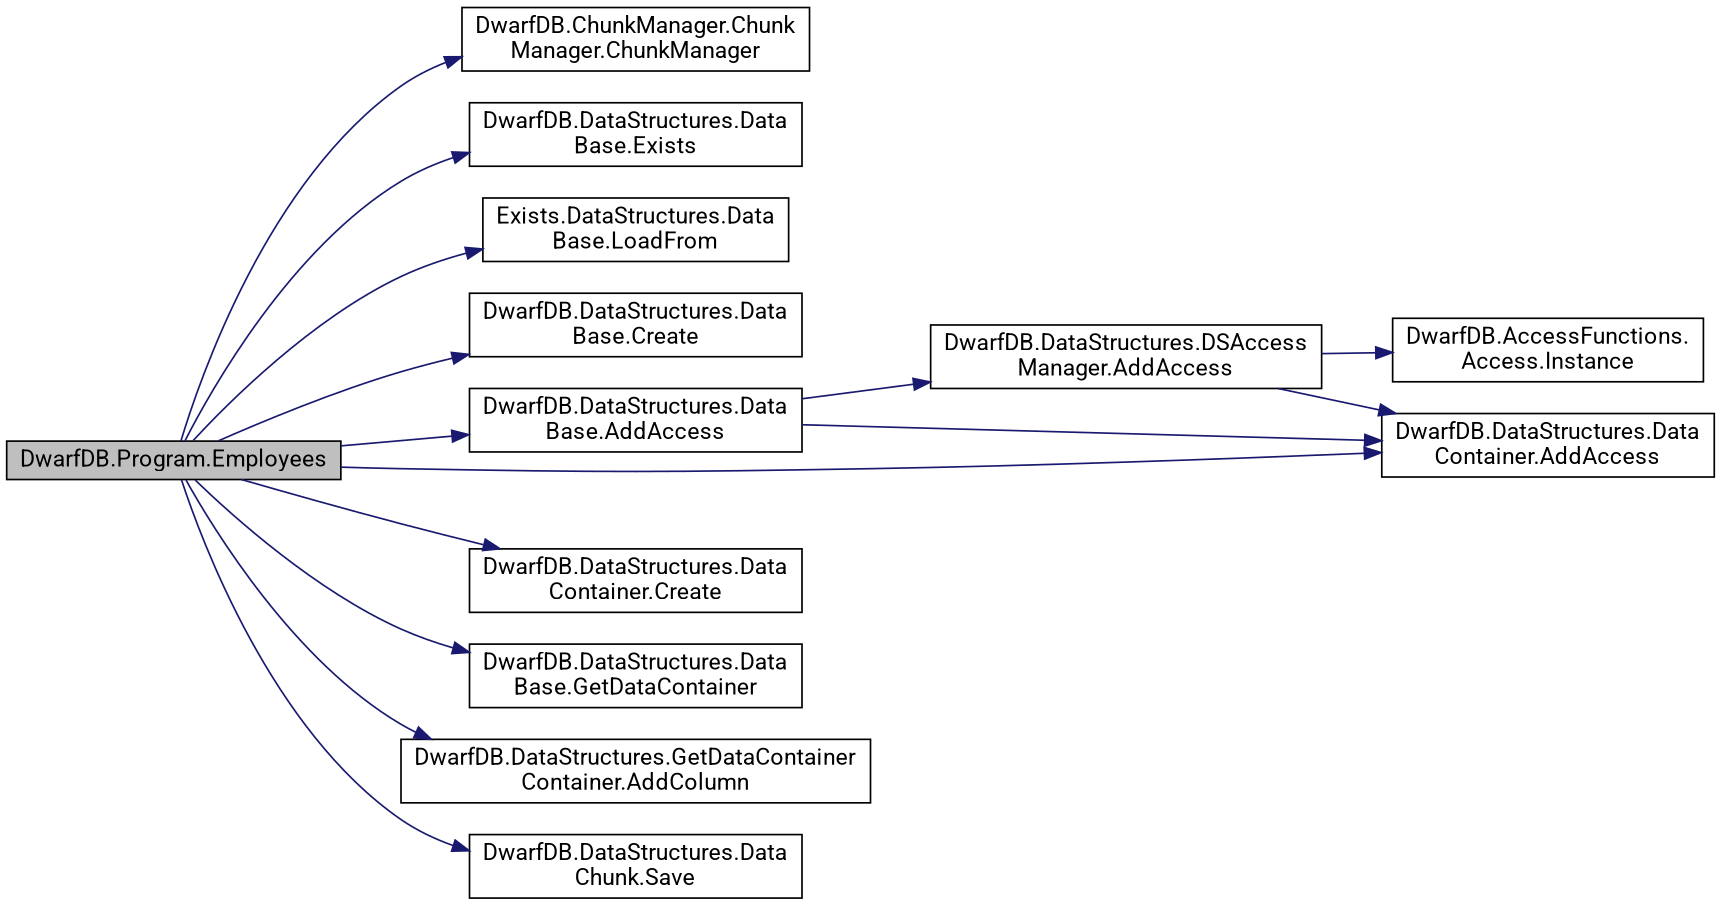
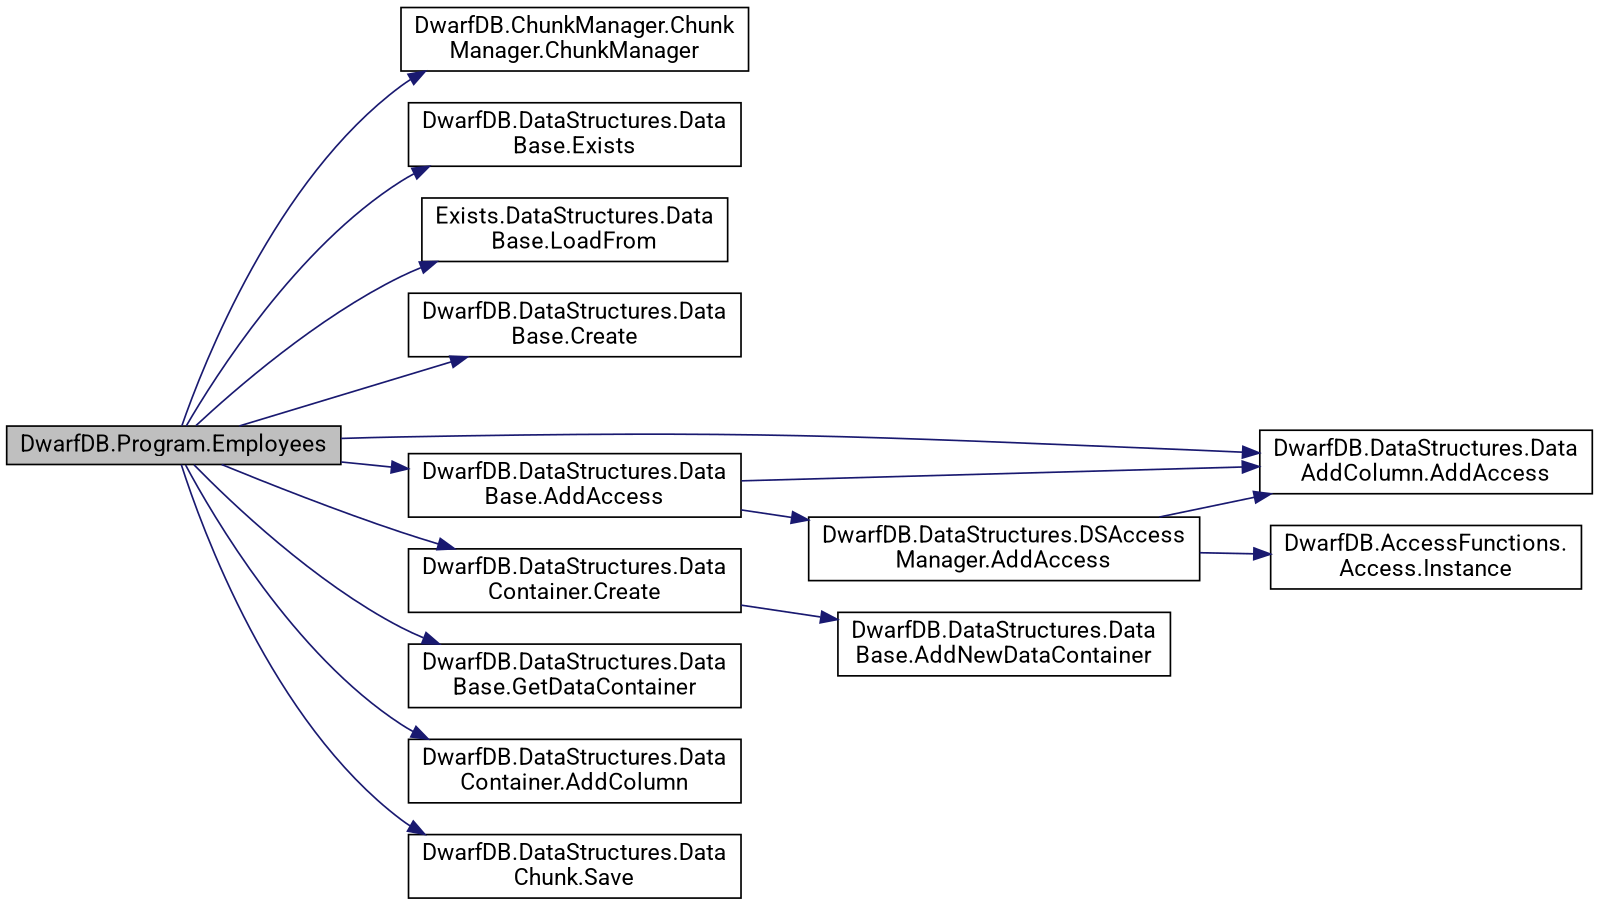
(1548, 445) -> (1426, 462)
none -> (1004, 644)
(636, 771) -> (575, 771)
